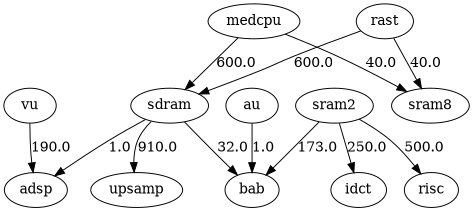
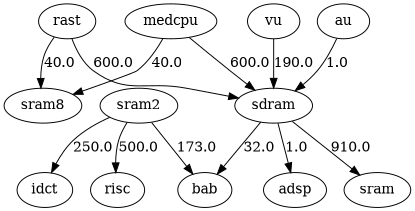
(30, 143) -> (274, 59)
(252, 143) -> (323, 64)
(137, 190) -> (377, 190)
